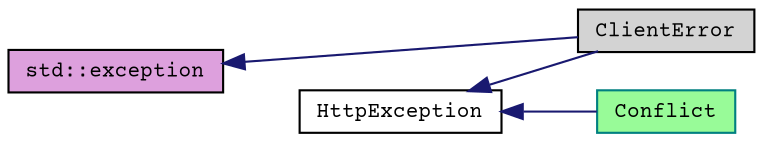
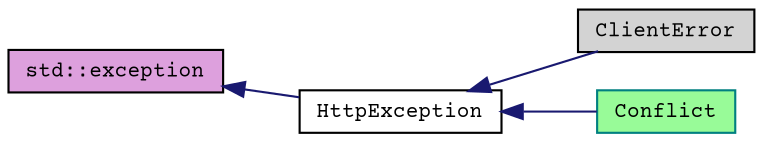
(411, 50) -> (272, 93)
